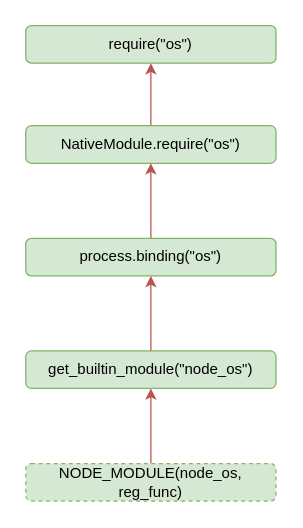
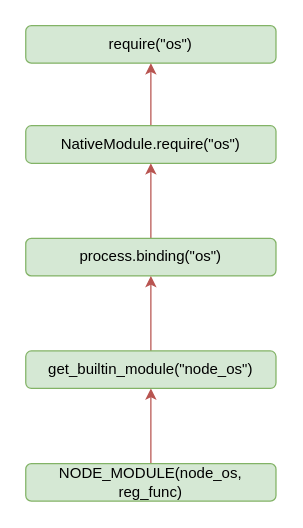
(151, 482) -> (151, 482)
